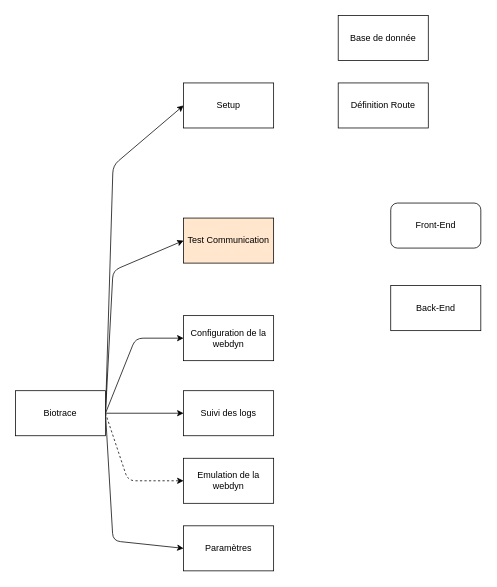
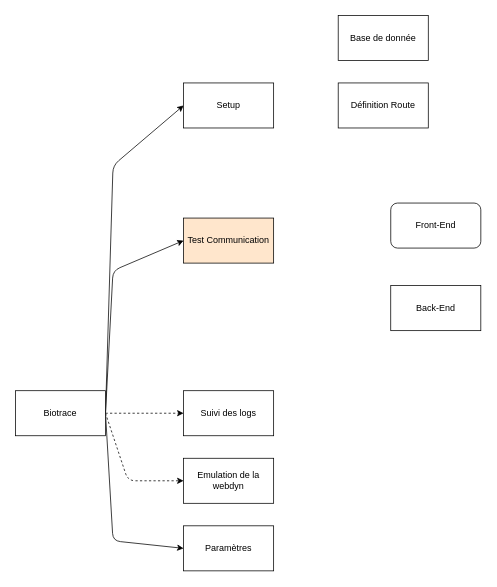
(228, 338) -> none
(122, 372) -> none
(142, 413) -> (142, 413)
